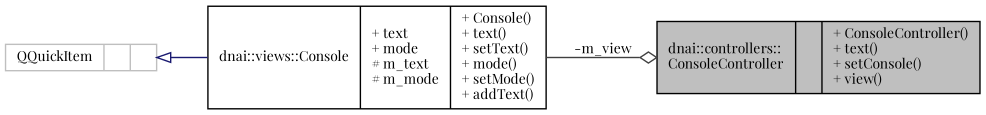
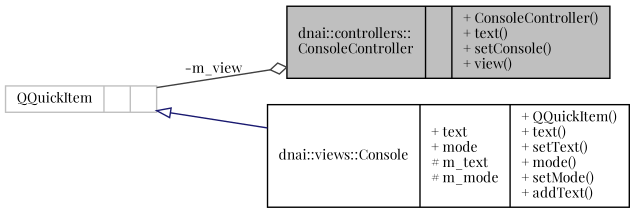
(497, 19) -> (570, 117)
(593, 58) -> (213, 79)
